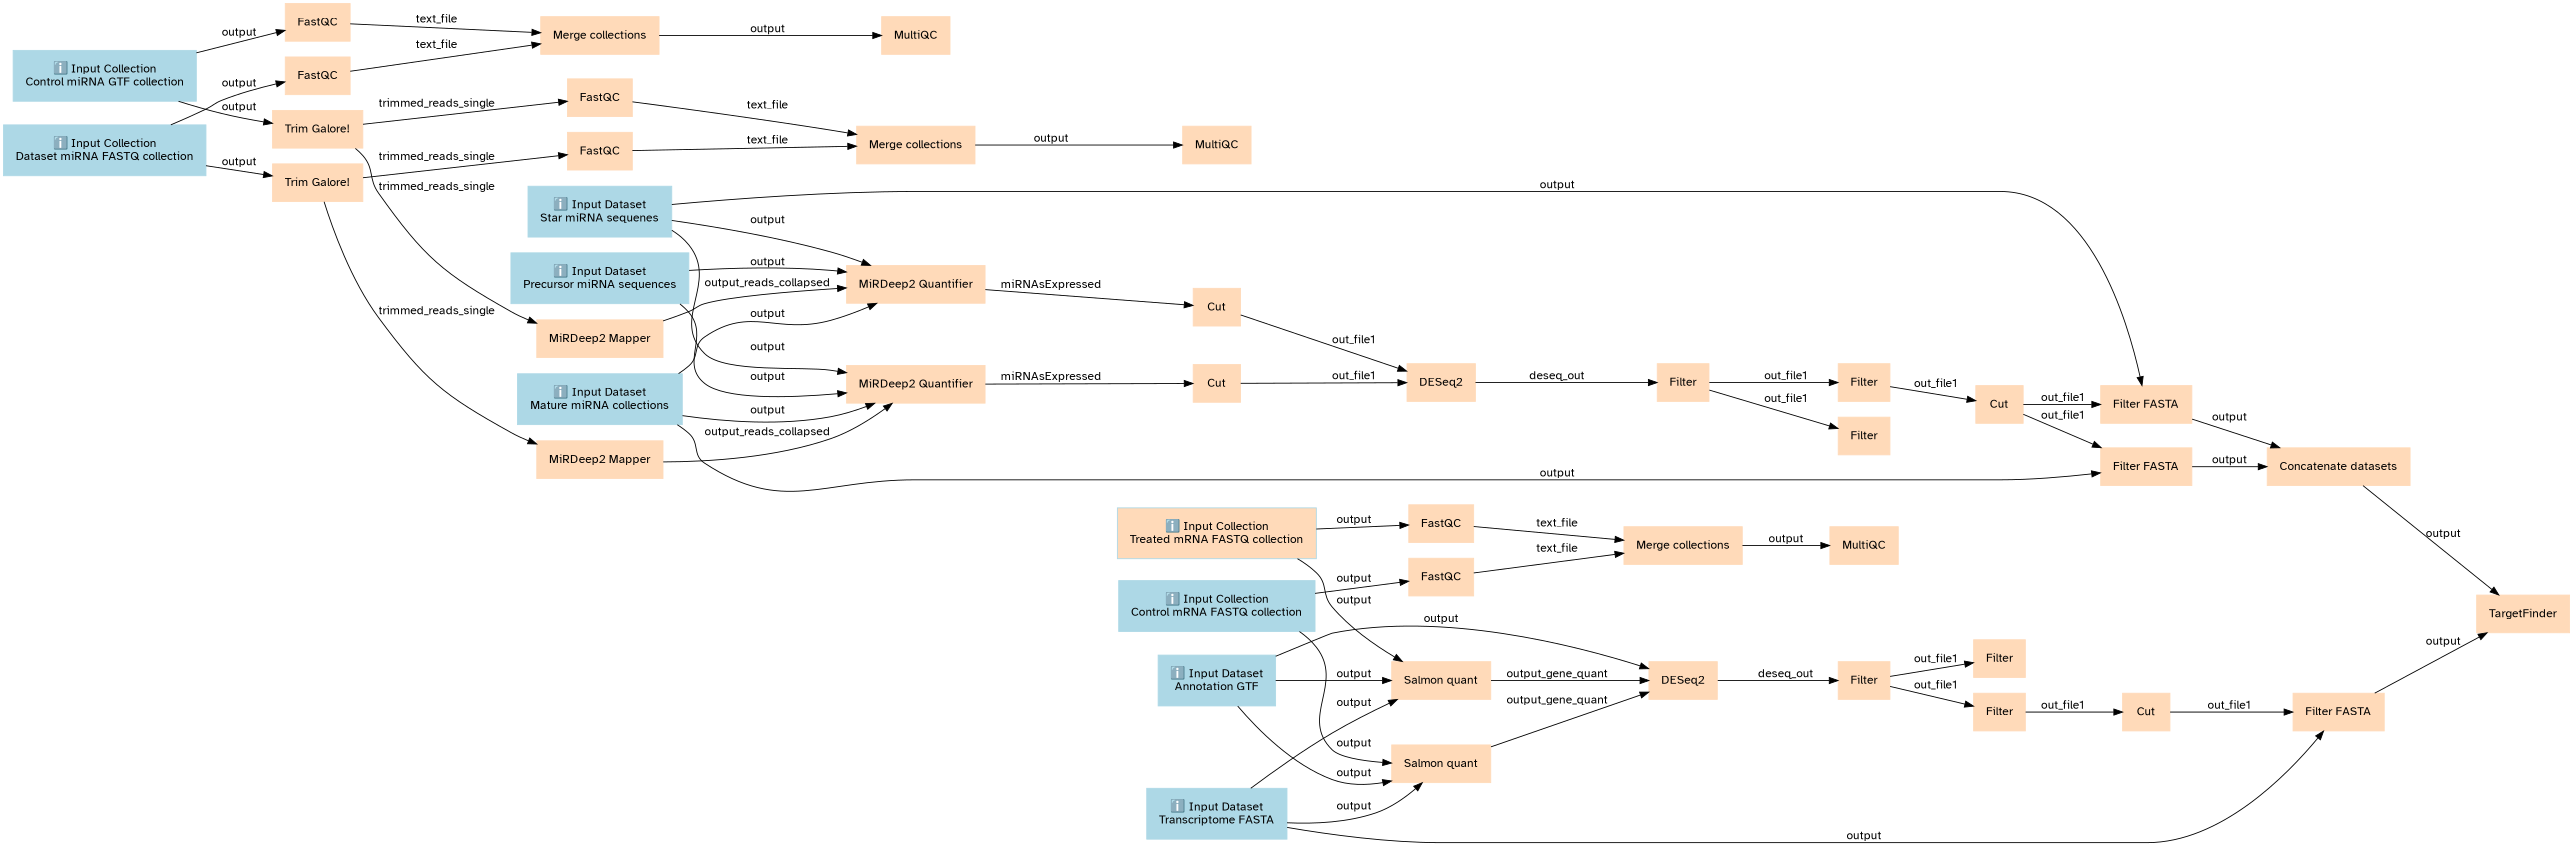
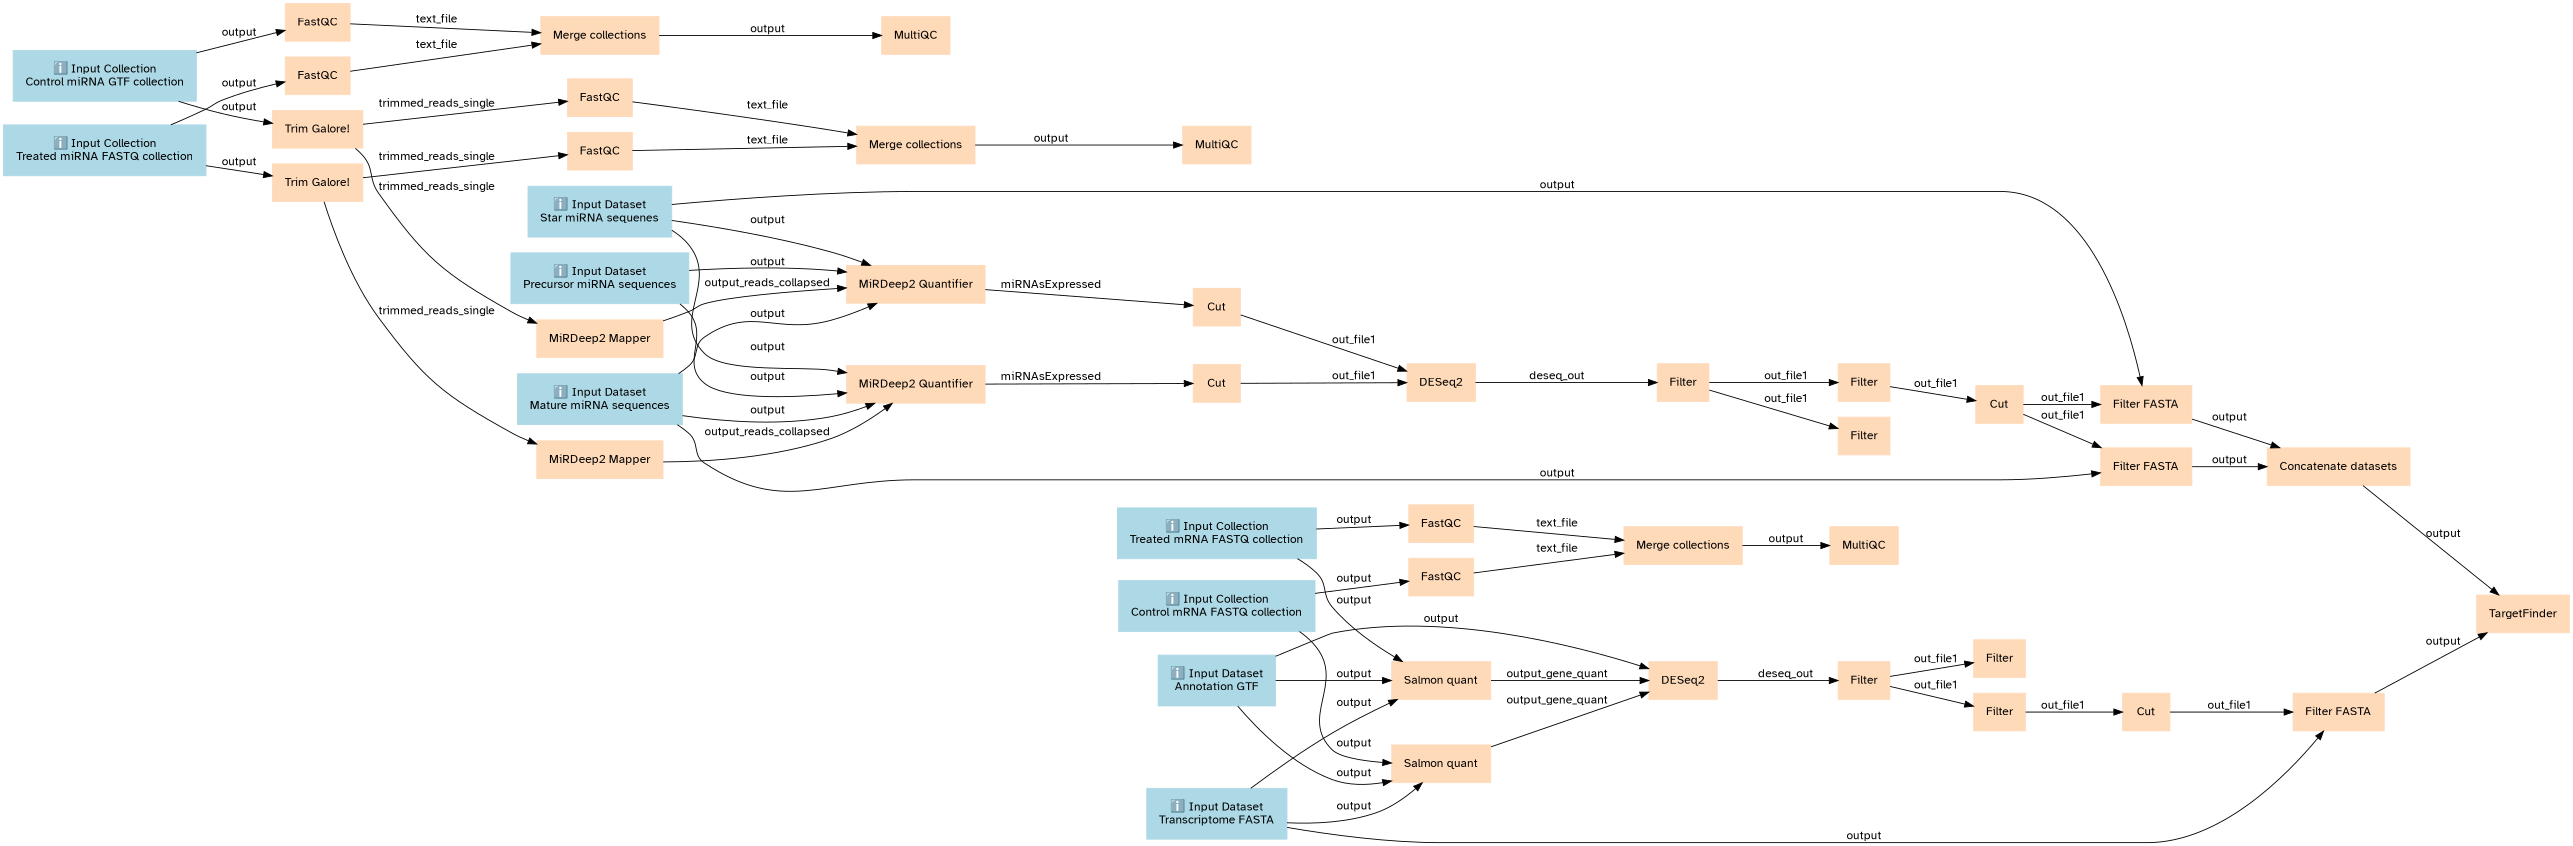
(105, 150) -> (105, 150)
(600, 399) -> (600, 399)
(1217, 533) -> (1217, 533)
